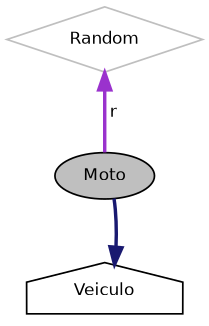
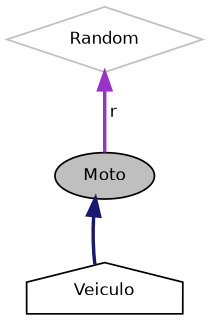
(116, 223) -> (93, 240)
